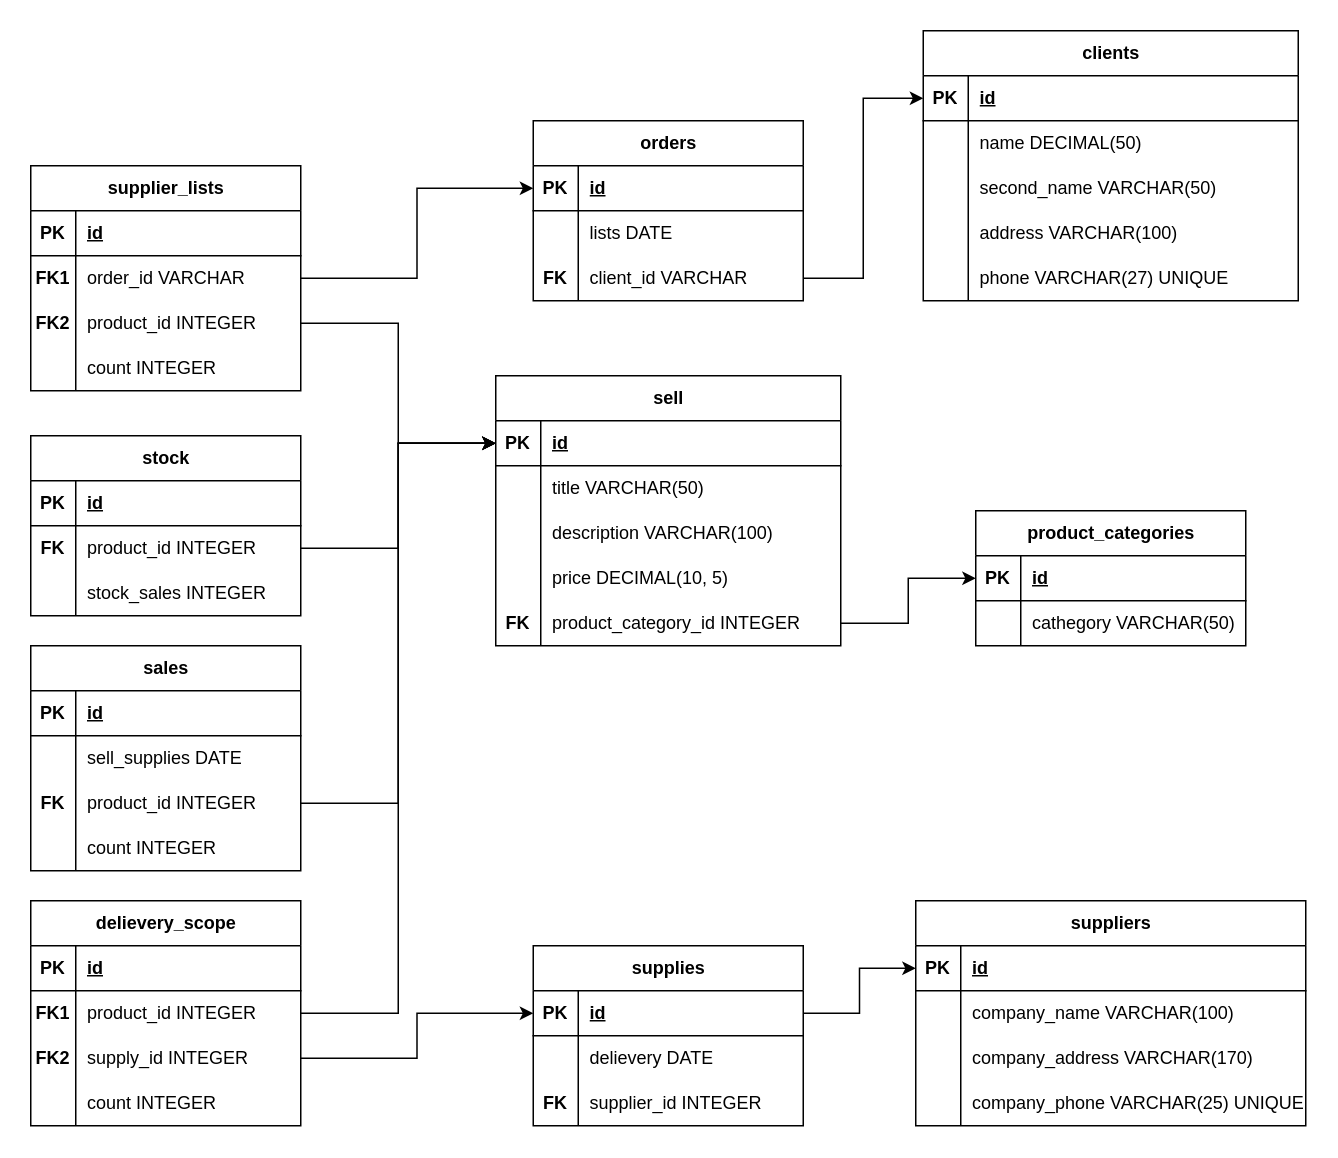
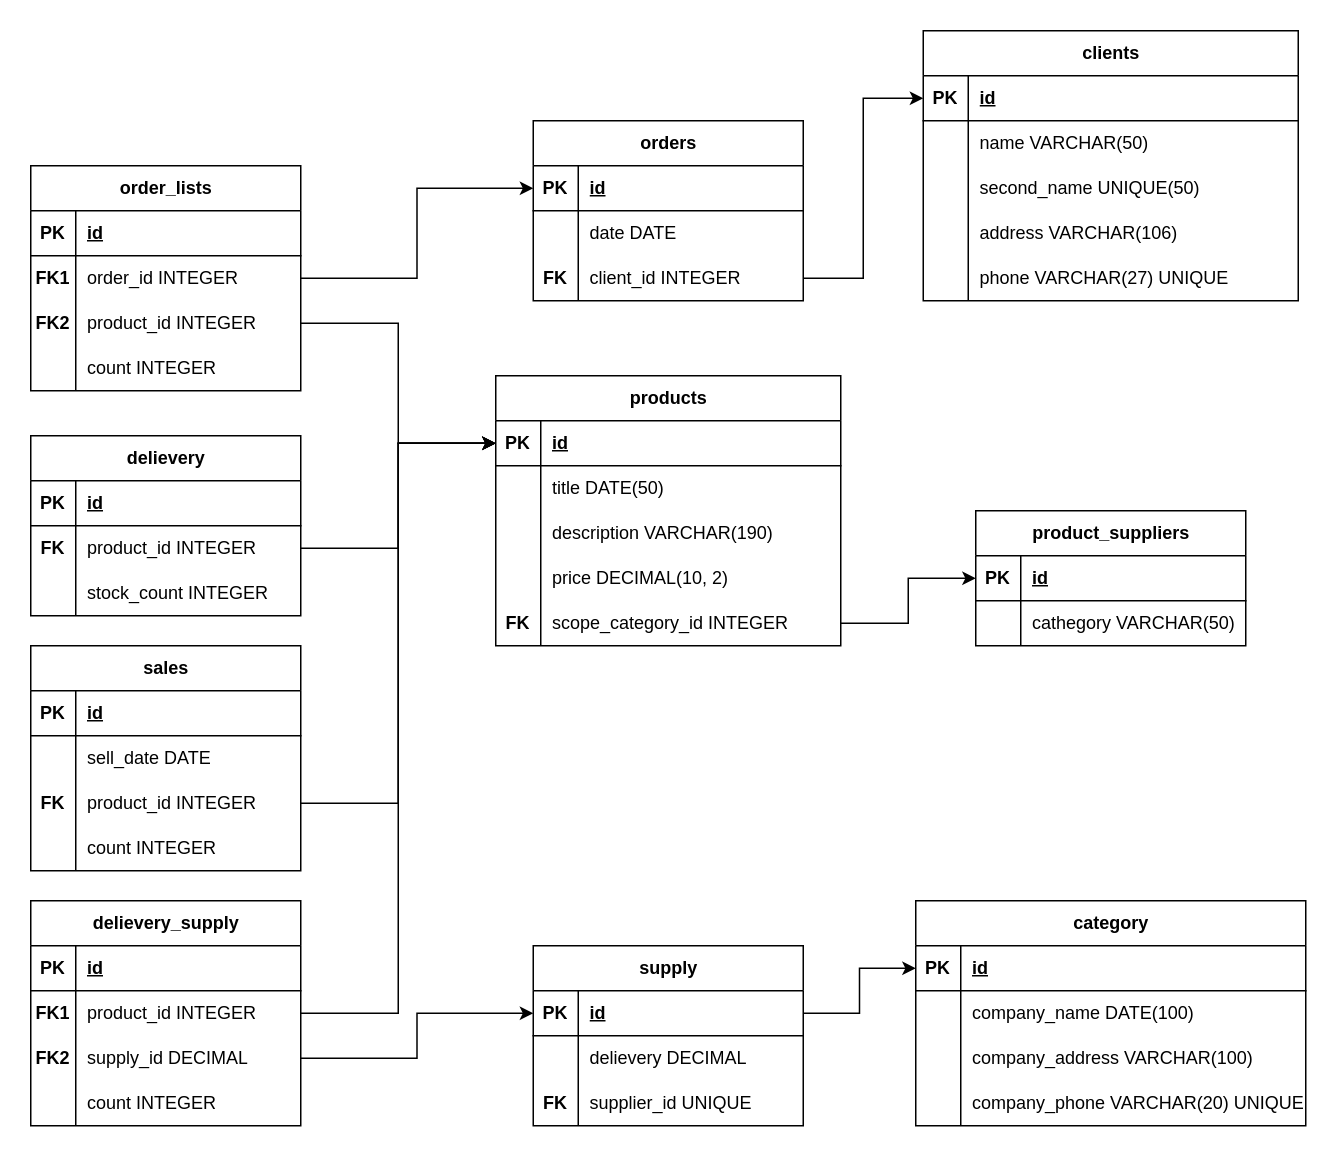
(1059, 143) -> (1059, 143)
(167, 188) -> (167, 188)
(1094, 188) -> (1089, 188)
(634, 233) -> (633, 233)
(1079, 233) -> (1079, 233)
(164, 278) -> (164, 278)
(667, 278) -> (667, 278)
(669, 398) -> (669, 398)
(167, 458) -> (167, 458)
(631, 488) -> (616, 488)
(667, 533) -> (667, 533)
(1112, 533) -> (1112, 533)
(644, 578) -> (644, 578)
(179, 593) -> (181, 593)
(684, 623) -> (674, 623)
(167, 758) -> (151, 758)
(167, 923) -> (167, 923)
(1112, 923) -> (1112, 923)
(669, 968) -> (669, 968)
(1096, 1013) -> (1081, 1013)
(166, 1058) -> (166, 1058)
(654, 1058) -> (669, 1058)
(1112, 1058) -> (1112, 1058)
(677, 1103) -> (672, 1103)
(1129, 1103) -> (1129, 1103)
